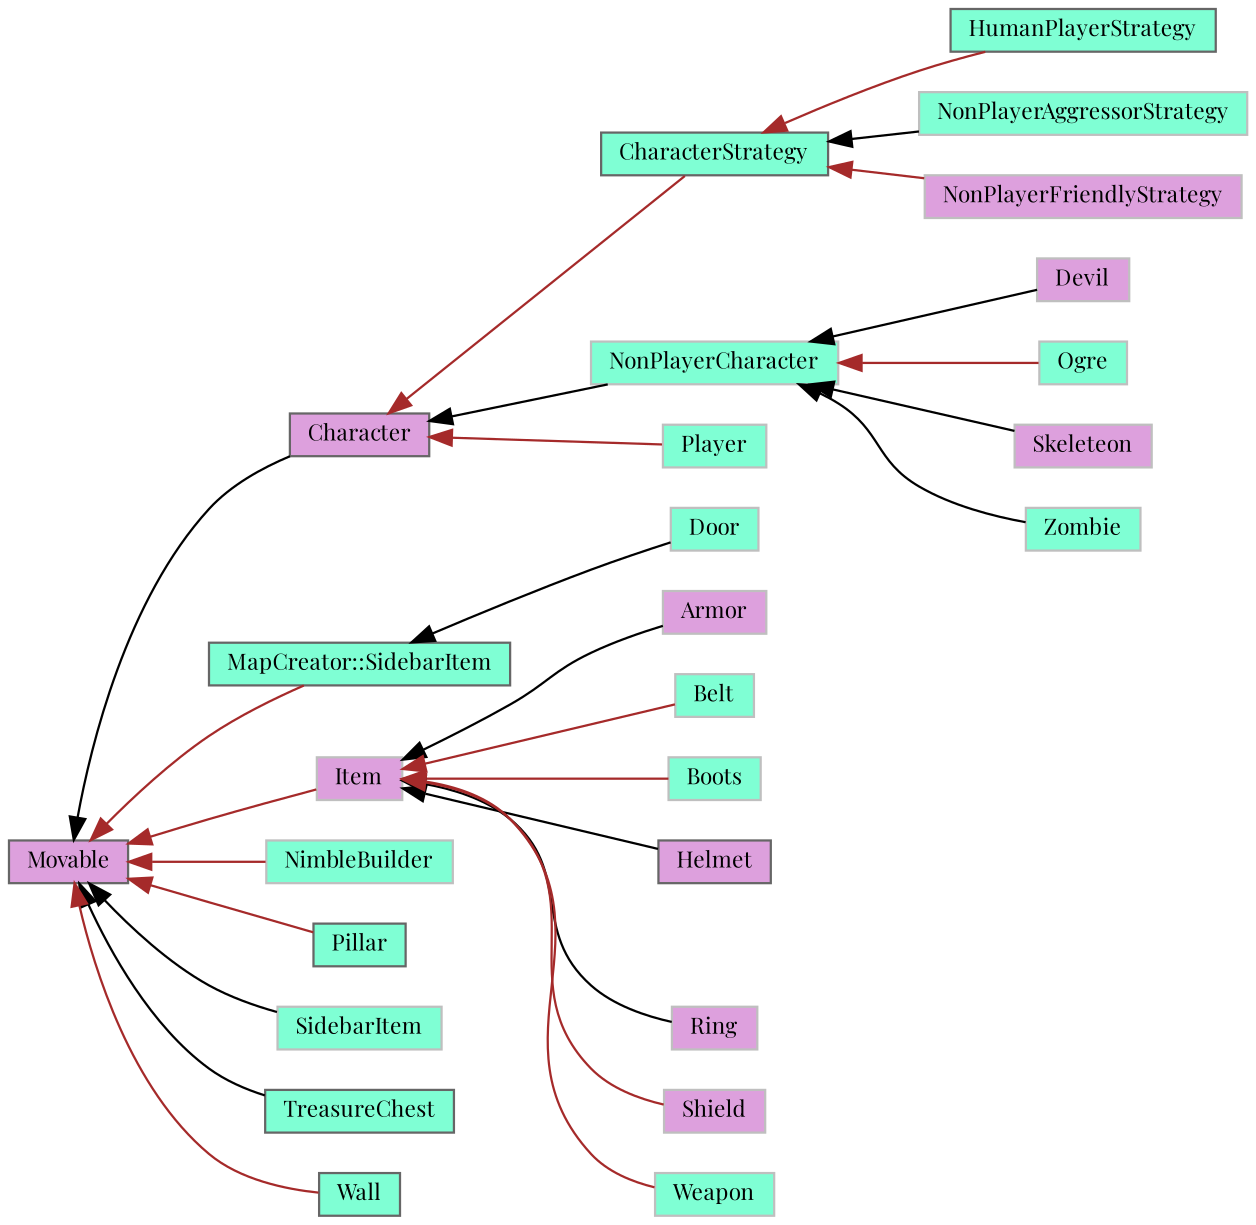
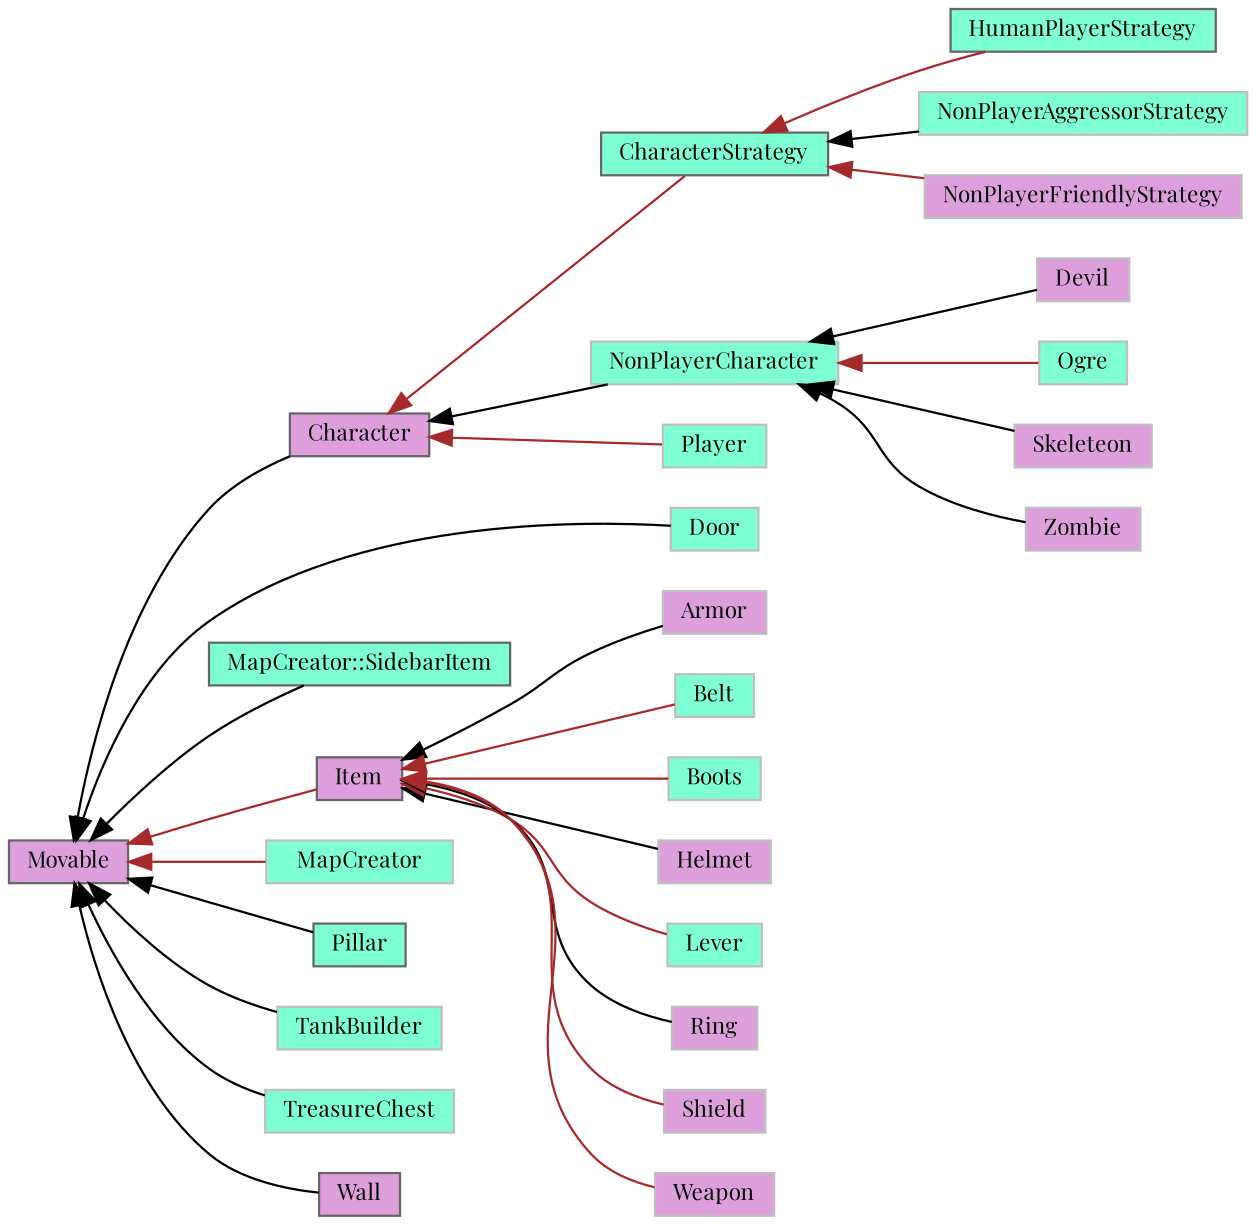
(1083, 529) -> (1083, 529)
(550, 585) -> (317, 567)
(198, 744) -> (198, 744)
(360, 779) -> (360, 779)
(360, 862) -> (360, 862)
(715, 862) -> (715, 862)
(232, 909) -> (232, 909)
none -> (715, 945)
(360, 1028) -> (360, 1028)
(155, 1091) -> (155, 1091)
(360, 1111) -> (360, 1111)
(360, 1194) -> (360, 1194)
(715, 1194) -> (715, 1194)
